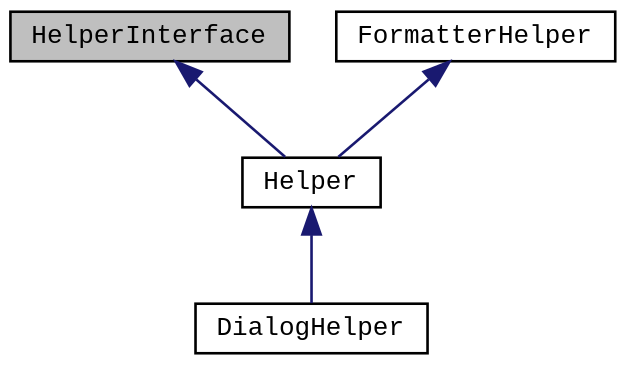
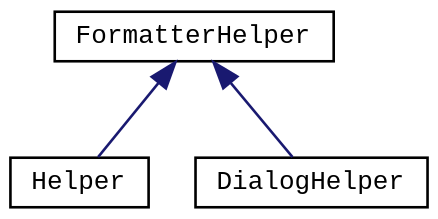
(150, 36) -> none
(312, 269) -> (262, 120)
